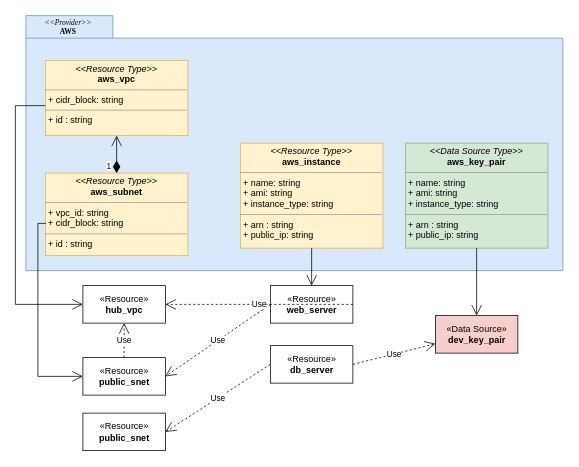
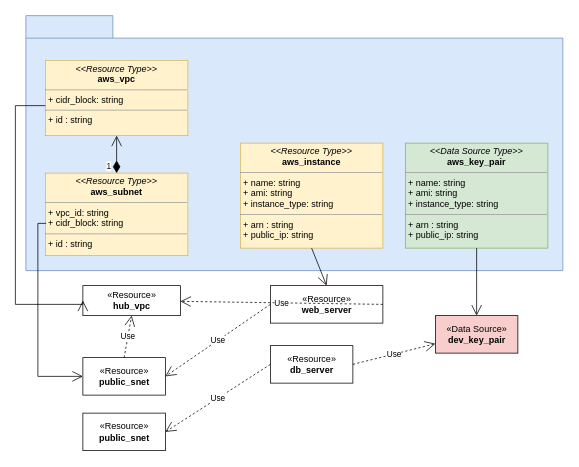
(68, 24) -> none
(124, 304) -> (132, 300)
(312, 304) -> (327, 304)
